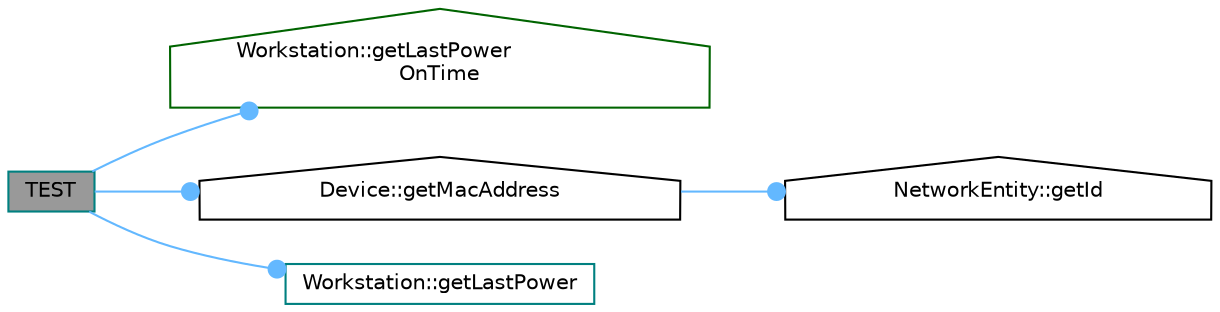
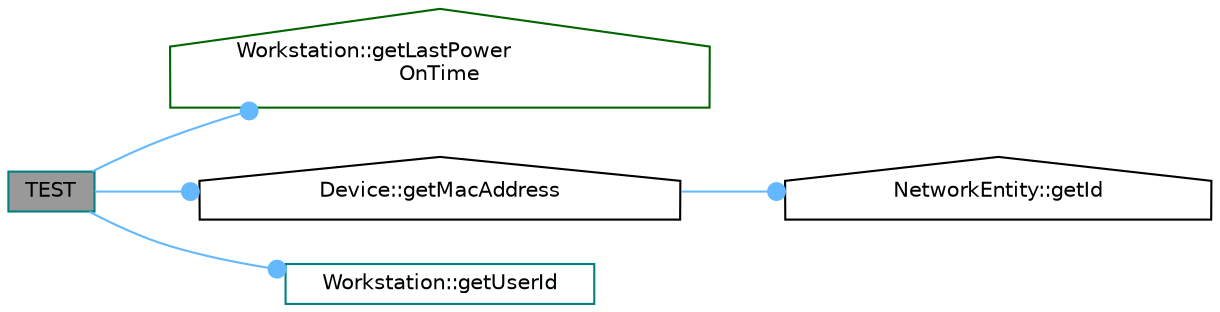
(440, 284) -> (440, 284)
